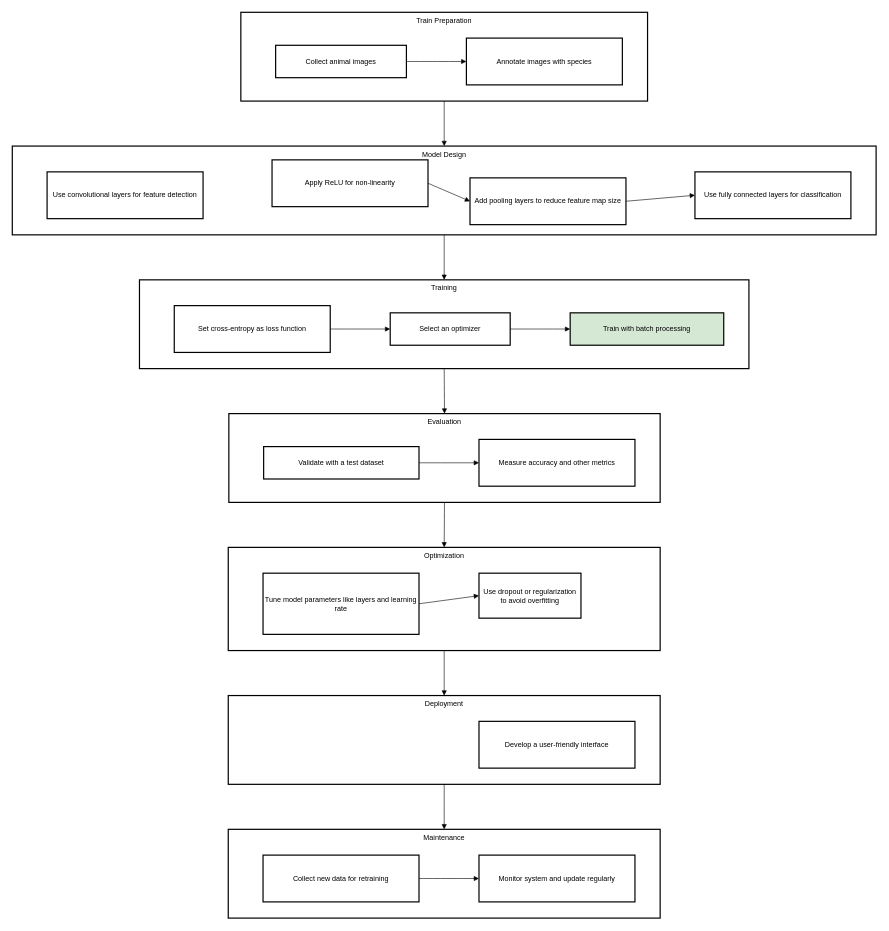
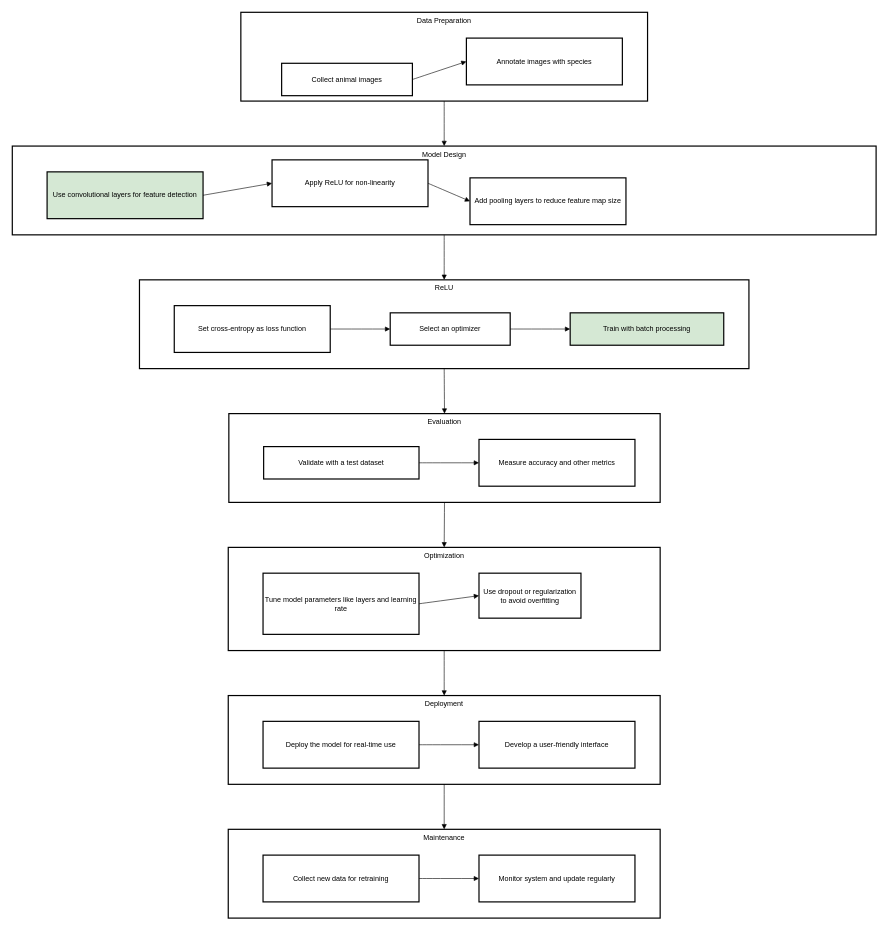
(444, 21) -> (444, 21)
(341, 62) -> (347, 80)
none -> (237, 189)
(125, 195) -> (125, 195)
(773, 195) -> none
(660, 198) -> none
(444, 288) -> (444, 288)
none -> (341, 745)
none -> (472, 745)
